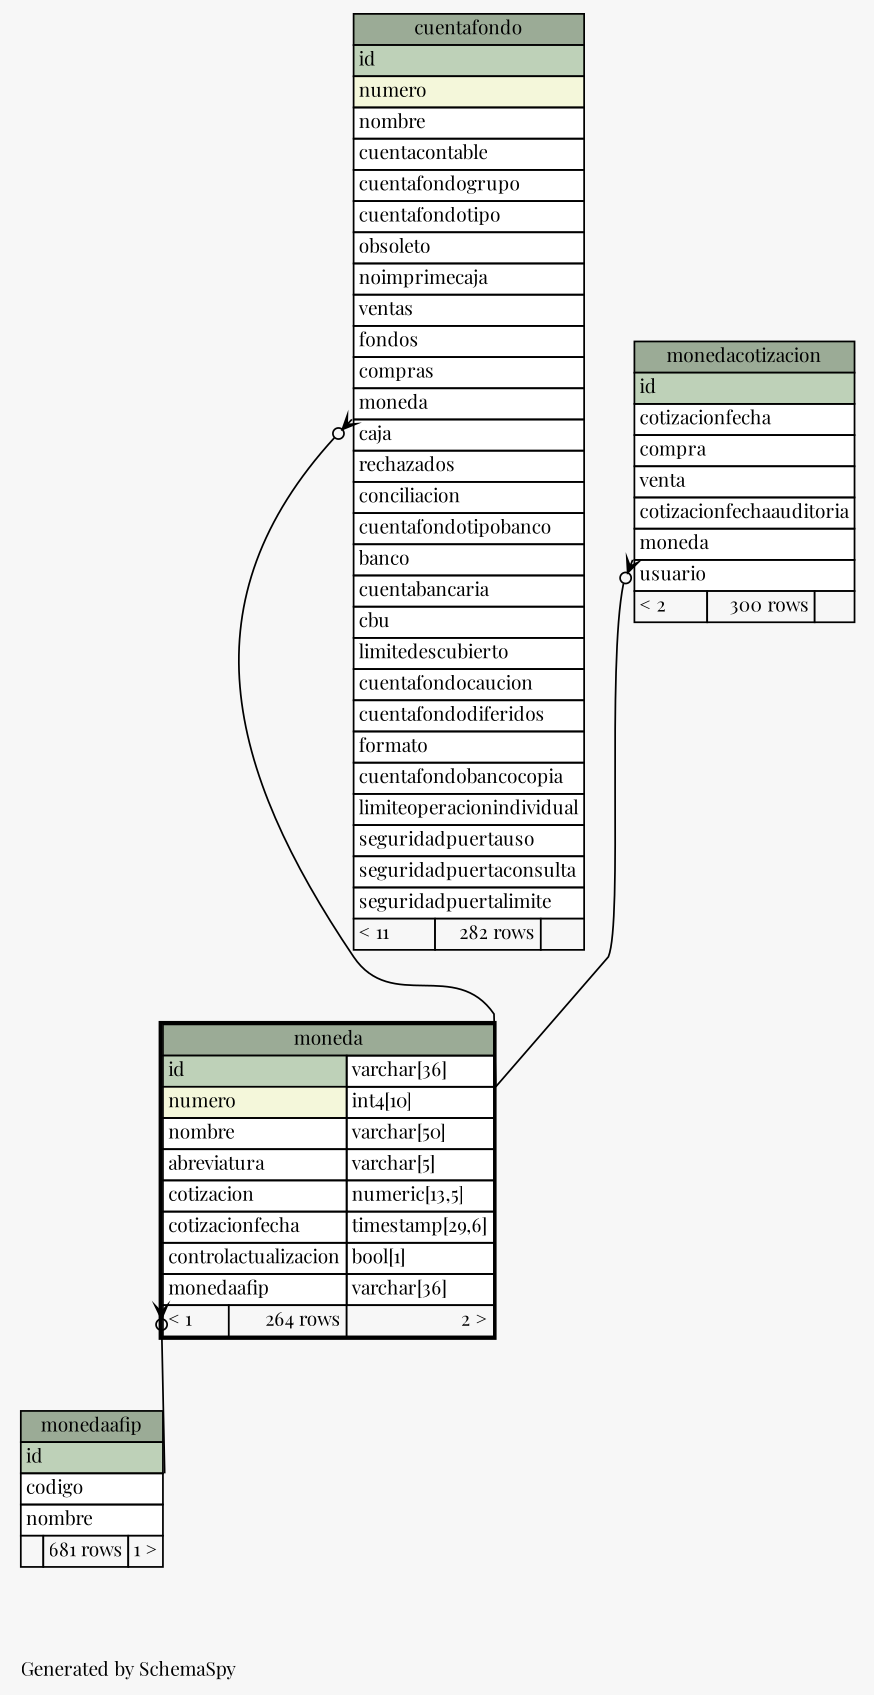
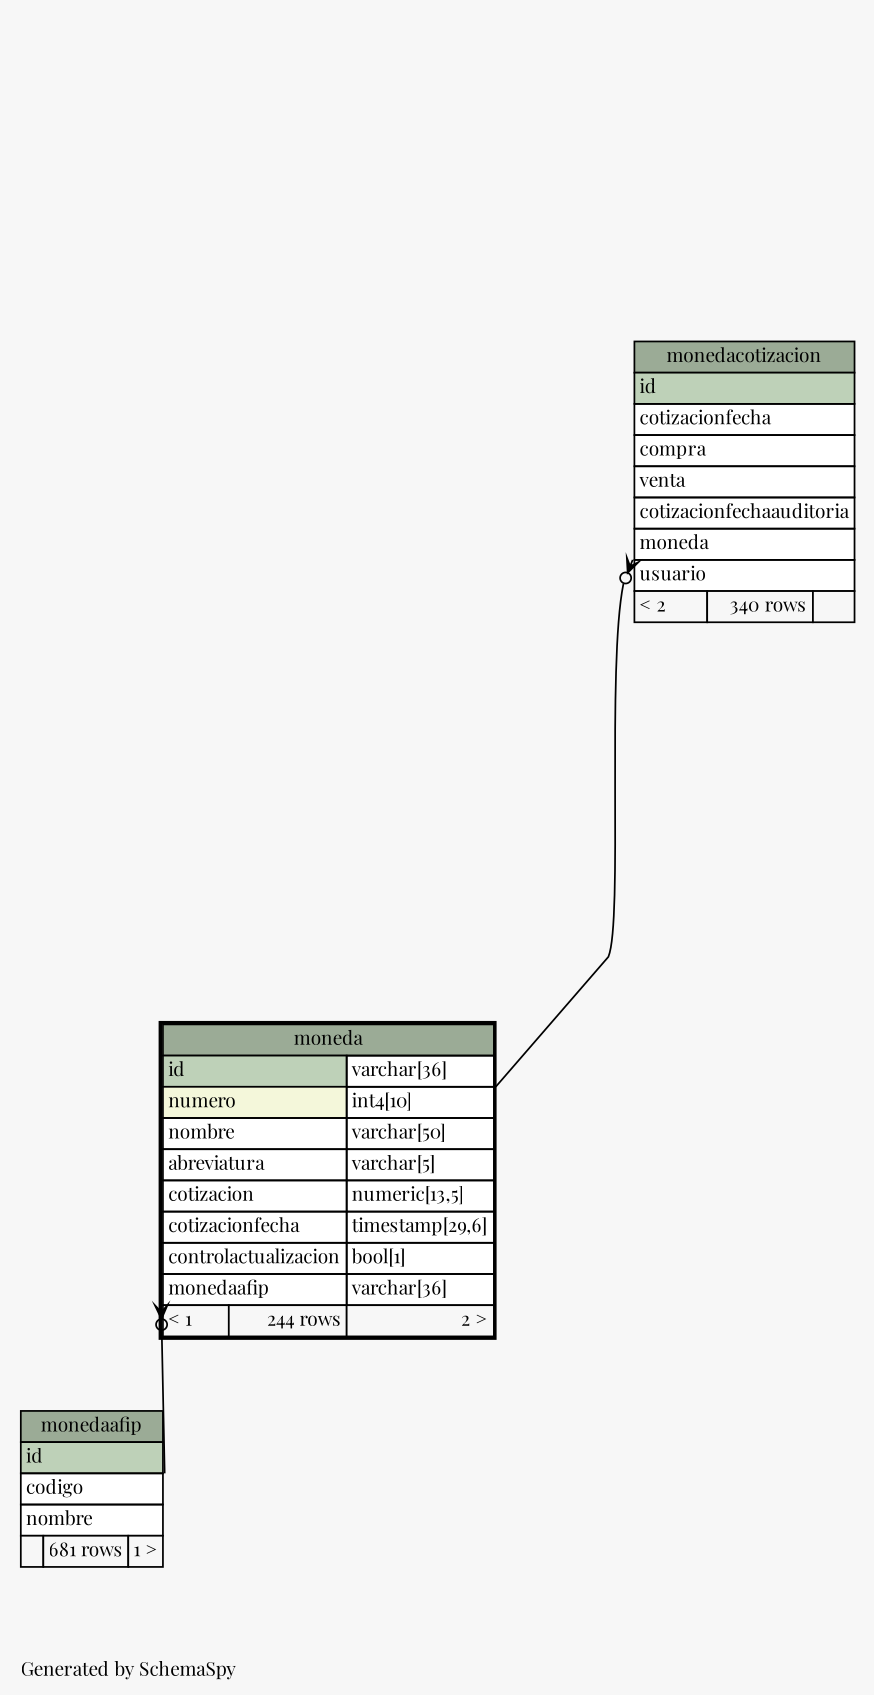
(468, 482) -> none
(770, 606) -> (769, 606)
(303, 1320) -> (304, 1320)
